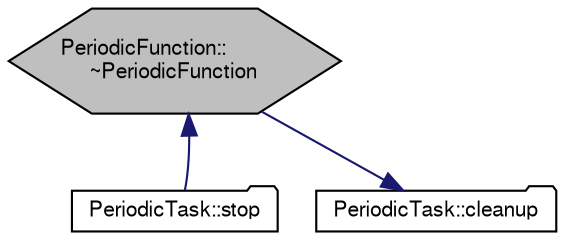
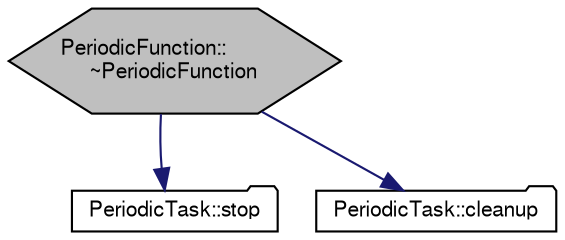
(188, 163) -> (160, 141)
